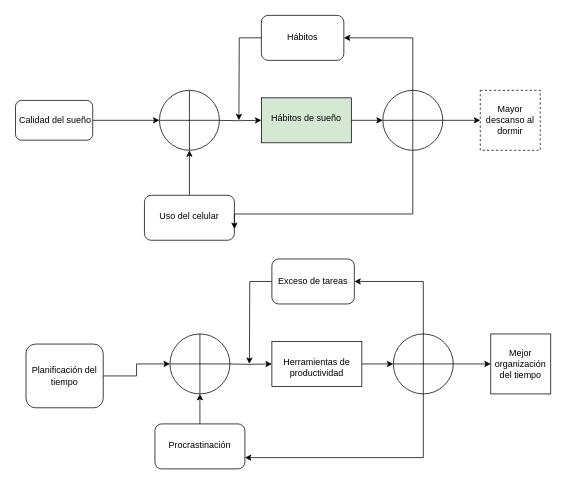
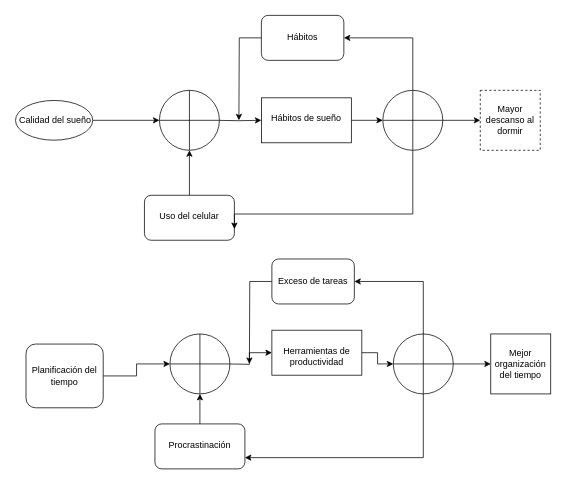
(54, 120) -> (54, 120)
(306, 120) -> (306, 120)
(317, 364) -> (317, 353)
